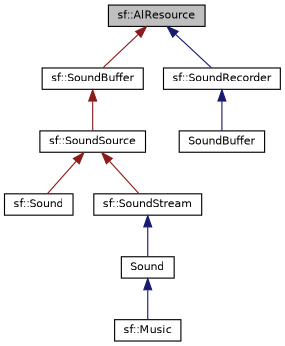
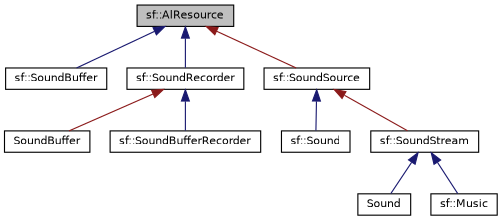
(121, 51) -> (116, 50)
(93, 116) -> (256, 50)
(222, 116) -> (111, 112)
none -> (185, 142)
(62, 177) -> (316, 116)
(148, 305) -> (448, 178)
